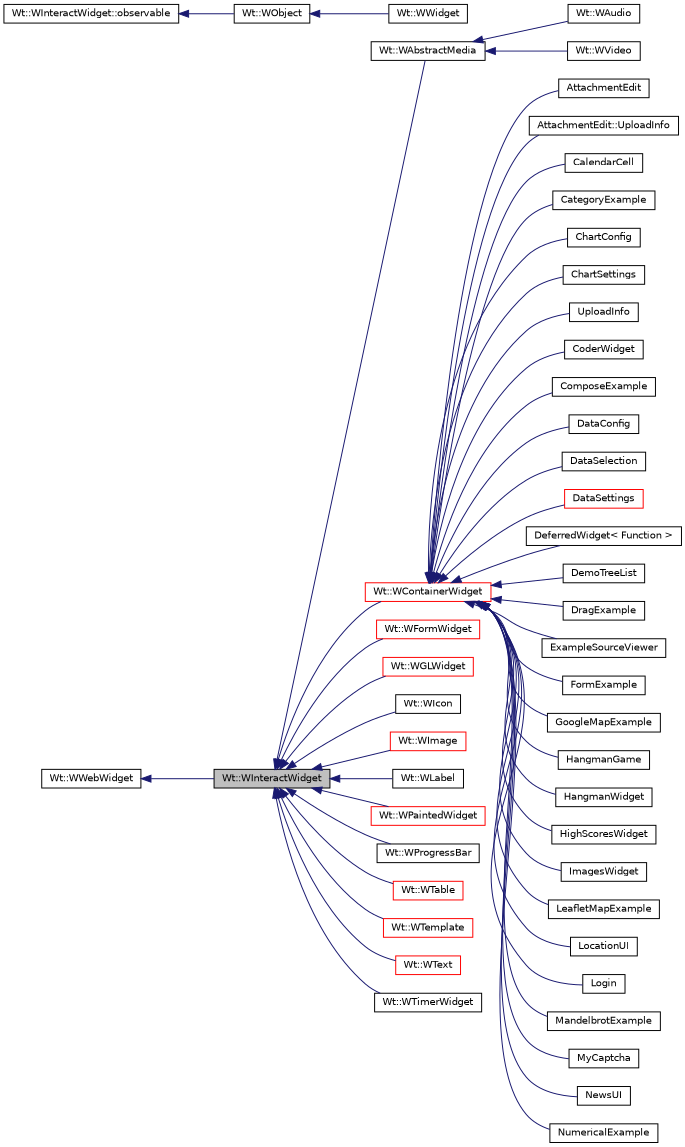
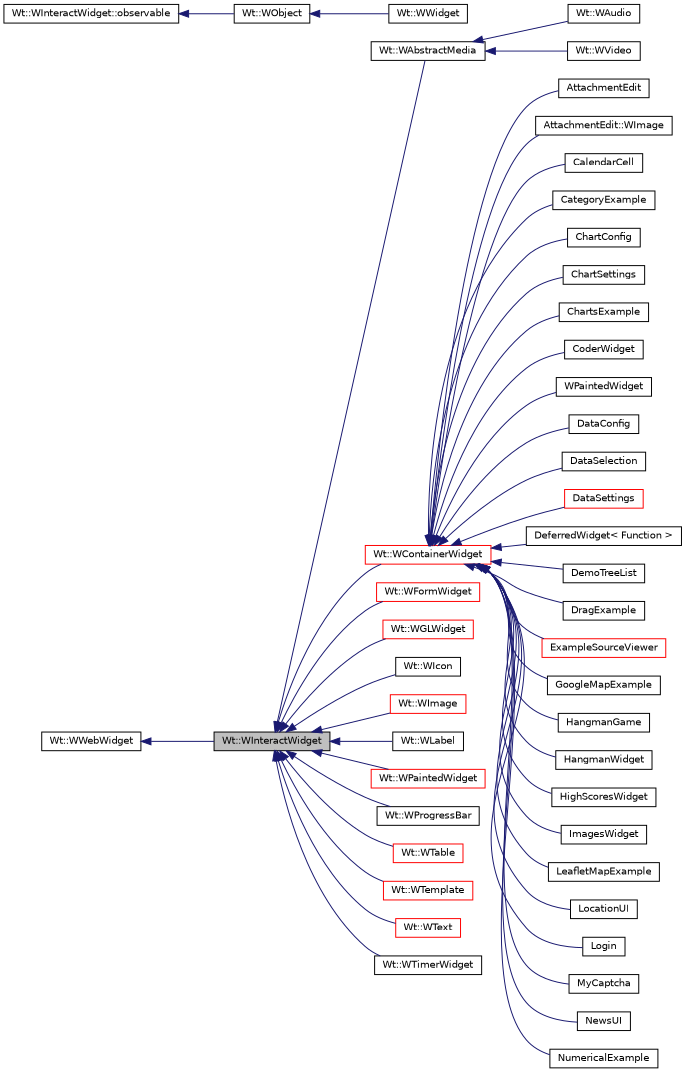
(604, 126) -> (604, 126)
(604, 312) -> (604, 312)
(604, 387) -> (604, 387)
(604, 648) -> (604, 648)
(604, 685) -> none
(604, 1021) -> none
